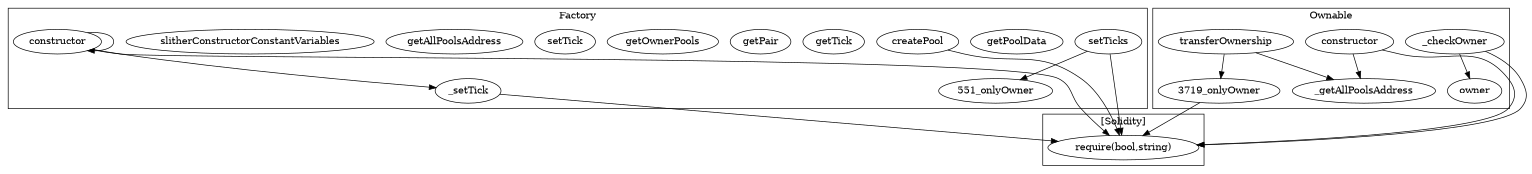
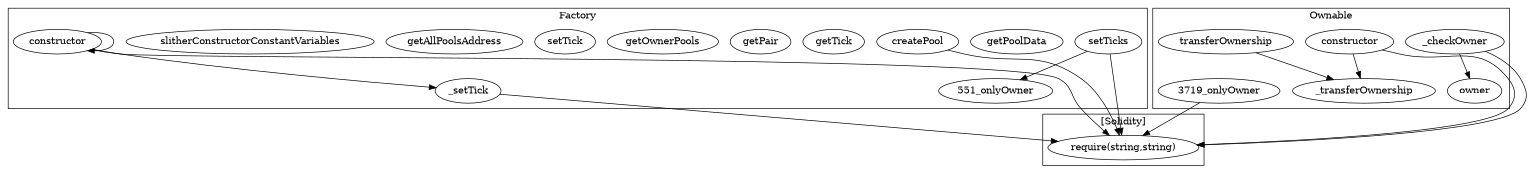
(1223, 63) -> none
(1364, 91) -> (1364, 91)
(1123, 148) -> (1123, 148)
